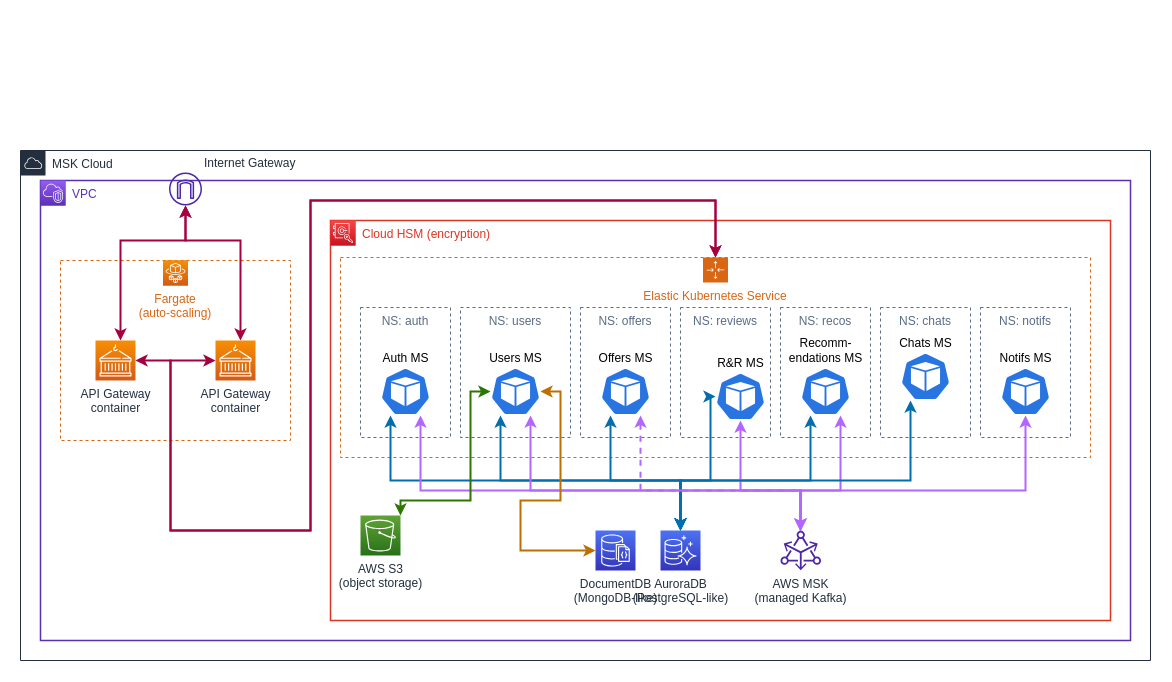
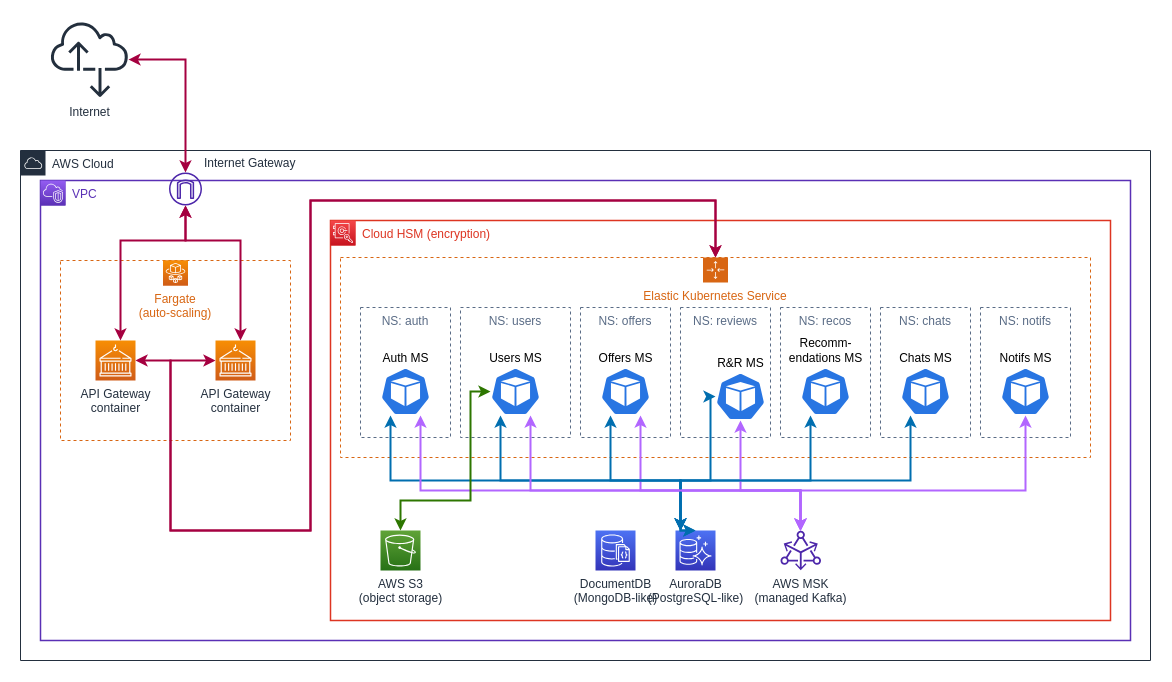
none -> (90, 60)
none -> (186, 88)
(80, 165) -> (80, 165)
(926, 377) -> (926, 392)
(641, 455) -> (641, 455)
(841, 455) -> none
(543, 501) -> none
(801, 529) -> (741, 487)
(381, 536) -> (401, 551)
(681, 551) -> (696, 551)
